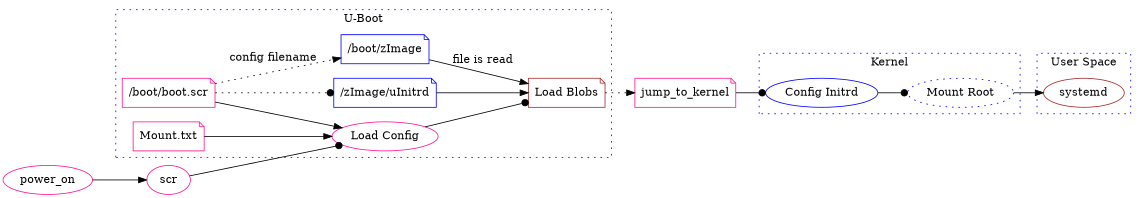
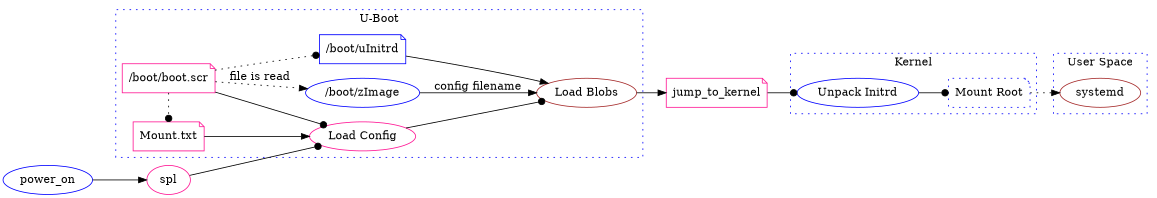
(385, 49) -> (363, 93)
(274, 58) -> (260, 77)
(483, 60) -> (478, 87)
(385, 93) -> (363, 49)
(567, 93) -> (587, 93)
(616, 93) -> (648, 93)
(822, 93) -> (858, 93)
(961, 93) -> (989, 93)
(1025, 93) -> (1041, 93)
none -> (169, 104)
(275, 114) -> (268, 108)
(48, 180) -> (48, 180)
(169, 180) -> (169, 180)
